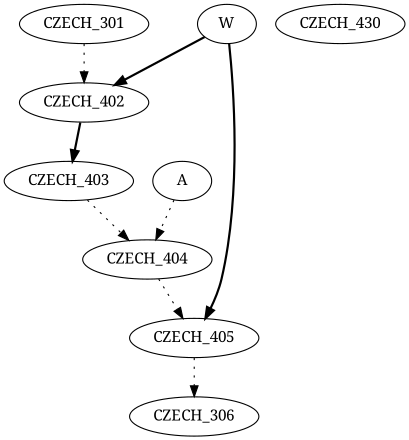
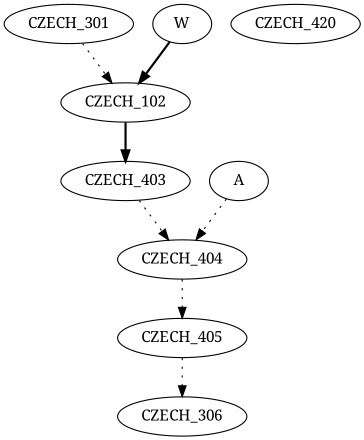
(340, 24) -> (296, 24)
(84, 102) -> (126, 102)
(234, 178) -> none
